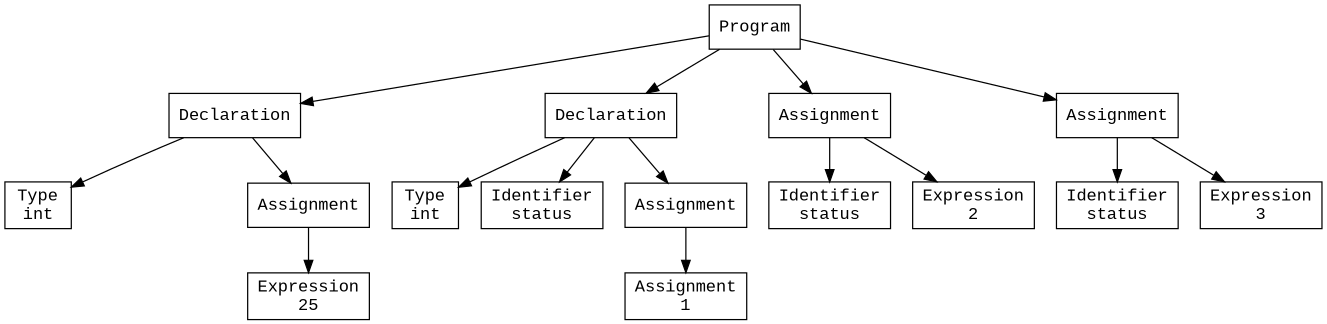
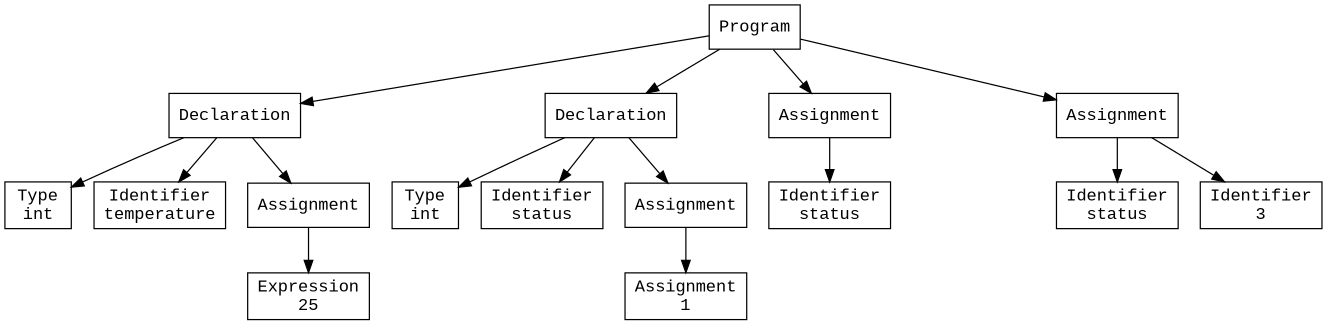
none -> (160, 205)
(974, 205) -> none
(1261, 205) -> (1261, 205)
